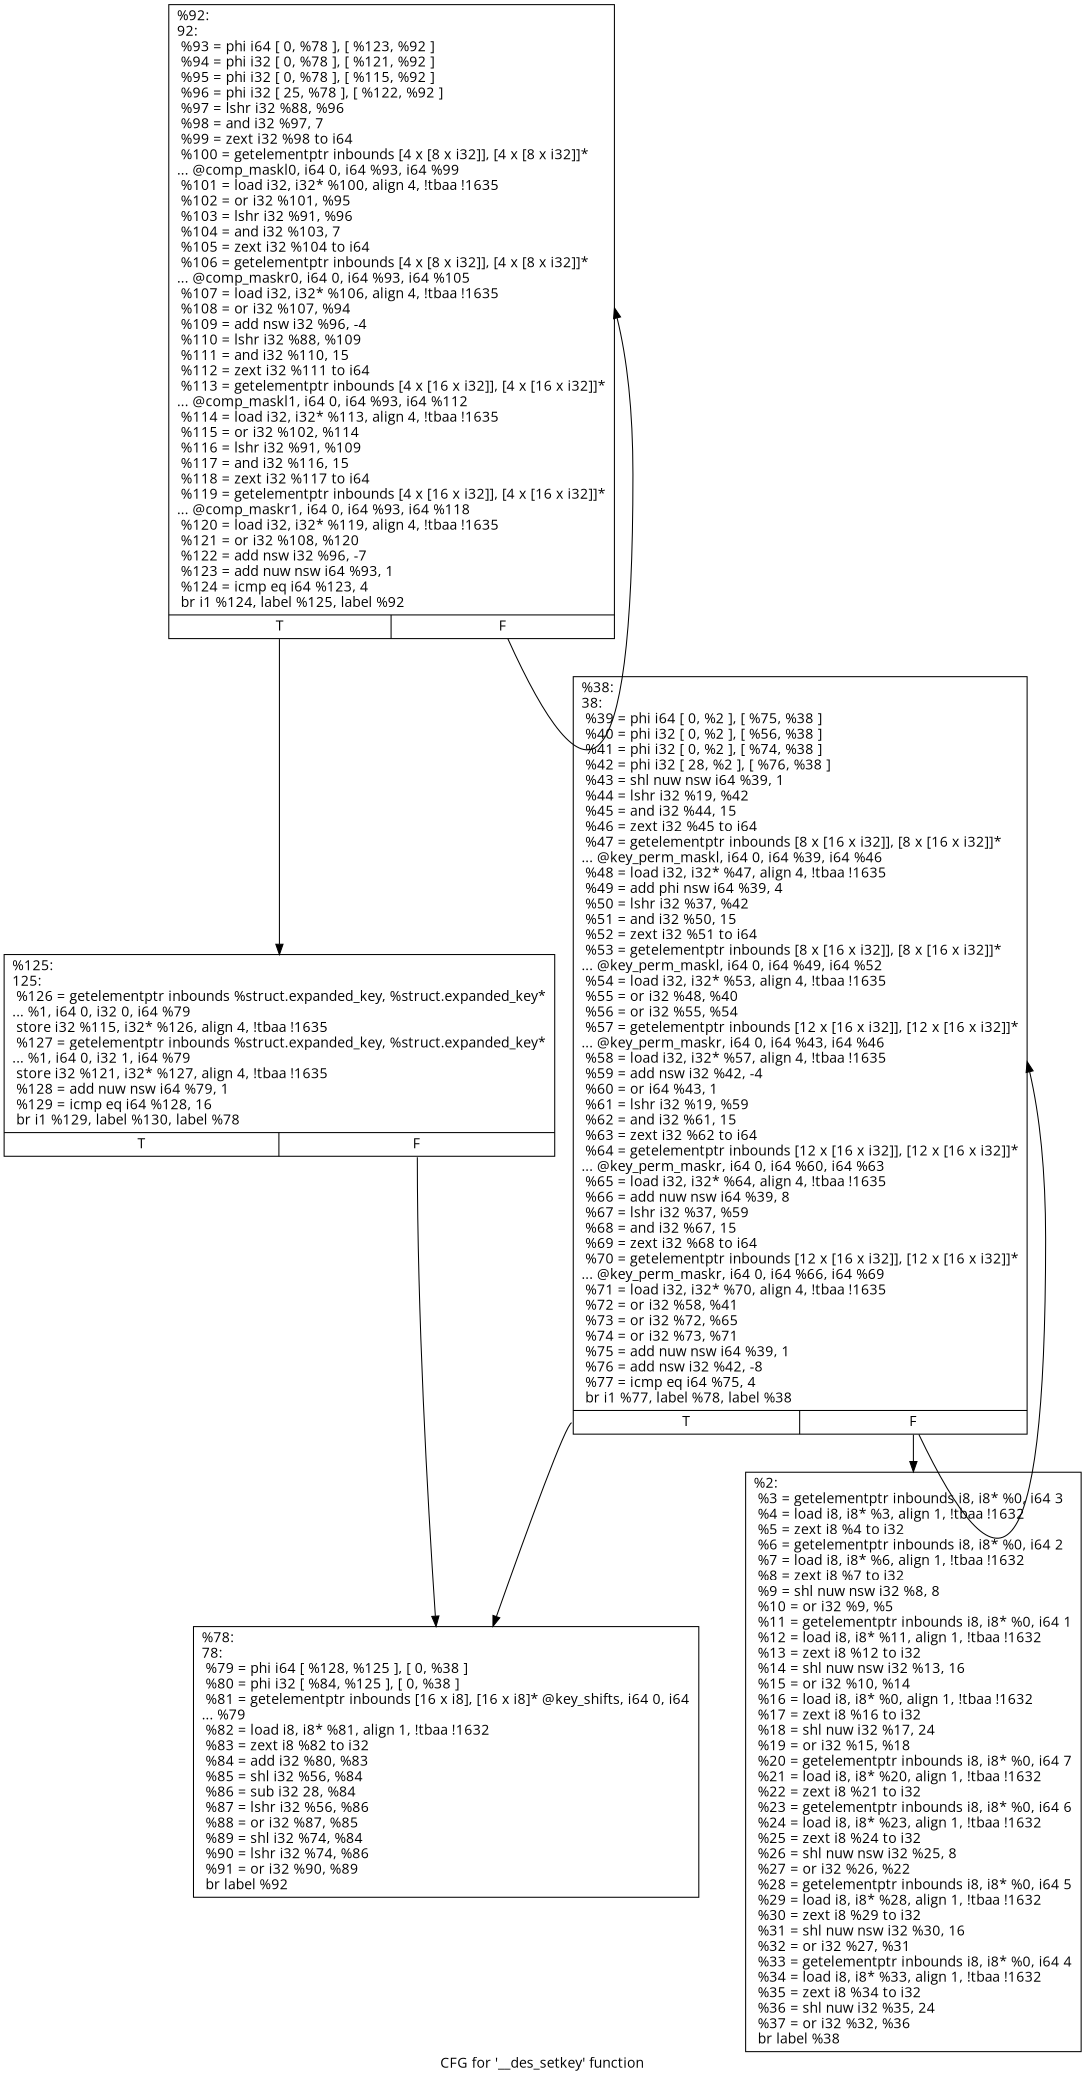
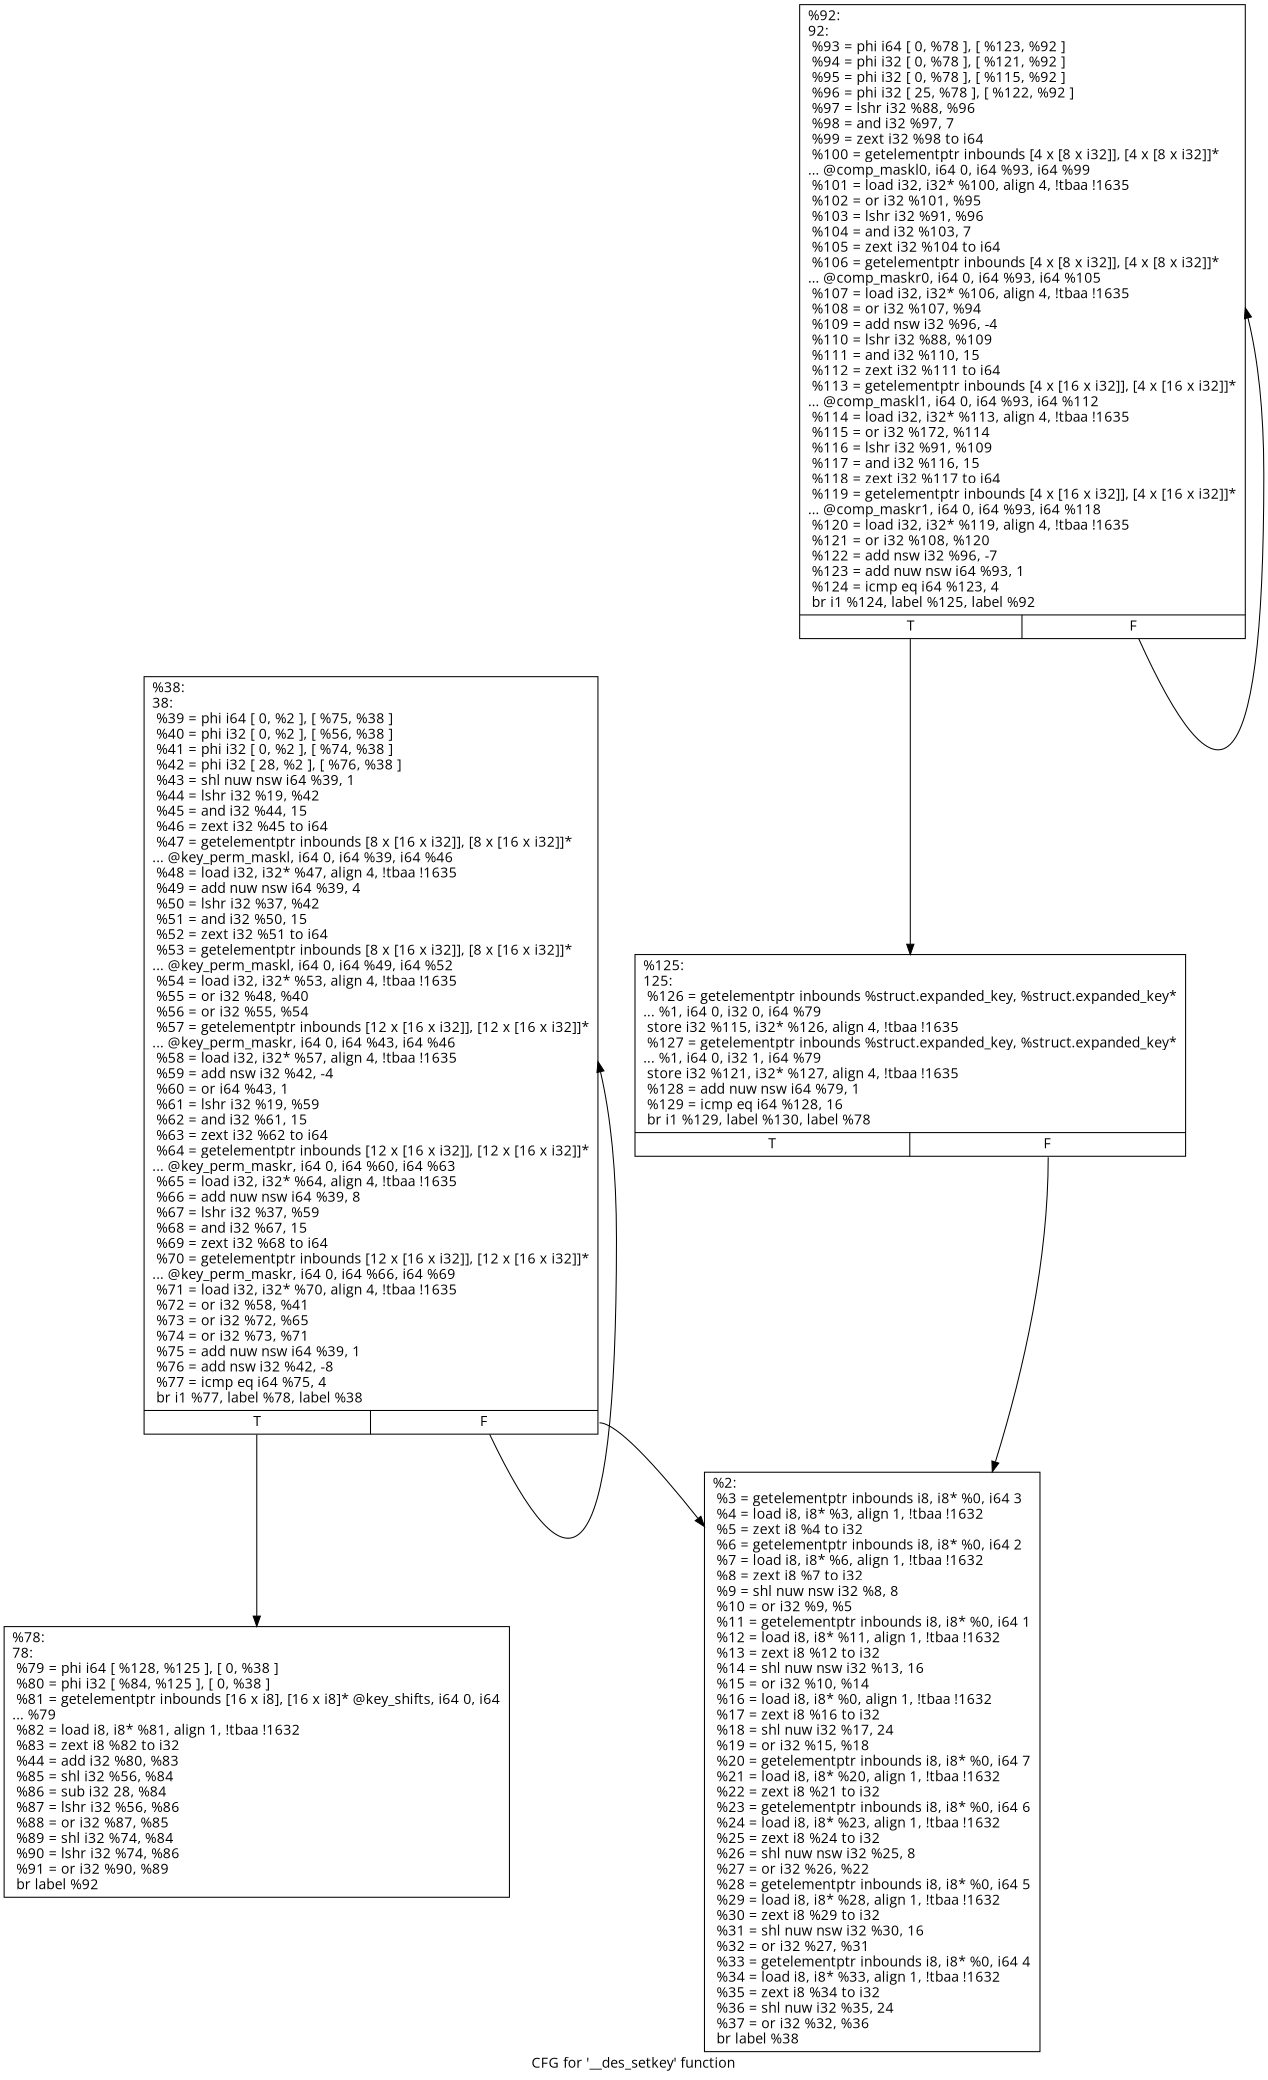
(269, 433) -> (899, 433)
(682, 889) -> (257, 889)
(423, 1387) -> (1033, 1311)
(286, 1761) -> (96, 1761)
